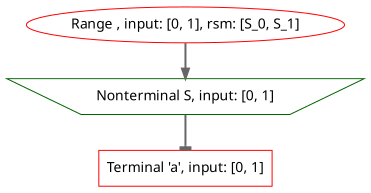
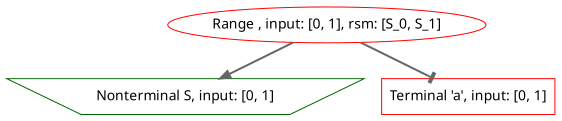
(185, 130) -> (395, 59)
